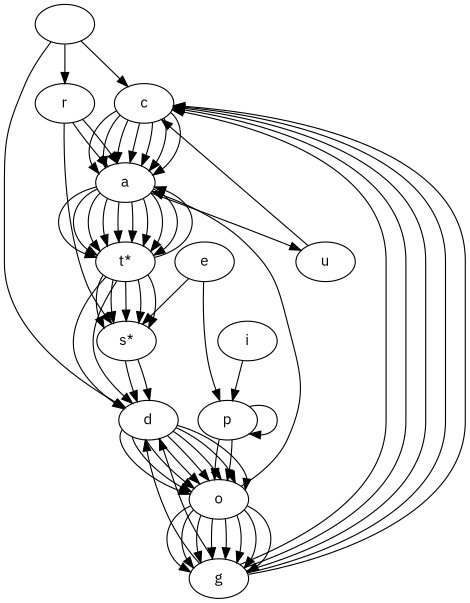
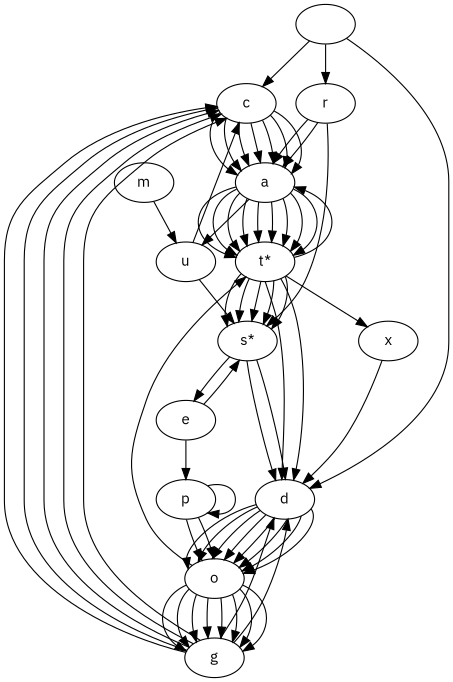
none -> (144, 183)
none -> (213, 296)
(287, 322) -> (140, 419)
(248, 341) -> none
none -> (388, 341)
none -> (215, 374)
